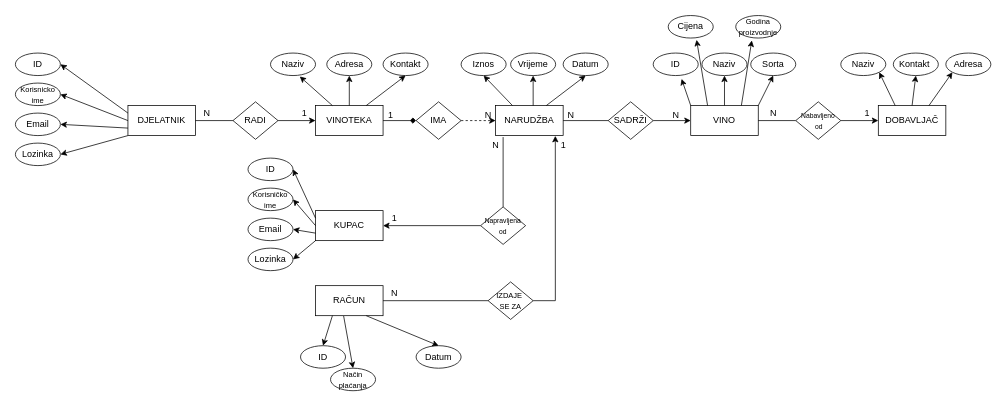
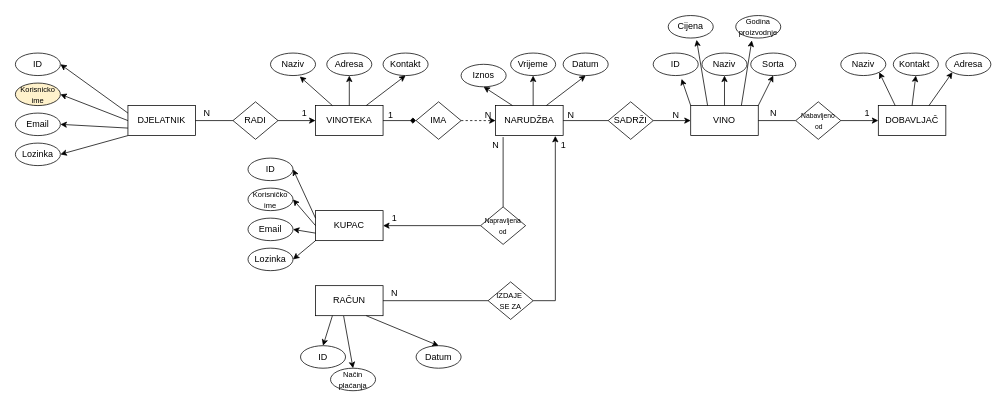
(483, 64) -> (483, 75)
(38, 94) -> (38, 94)
